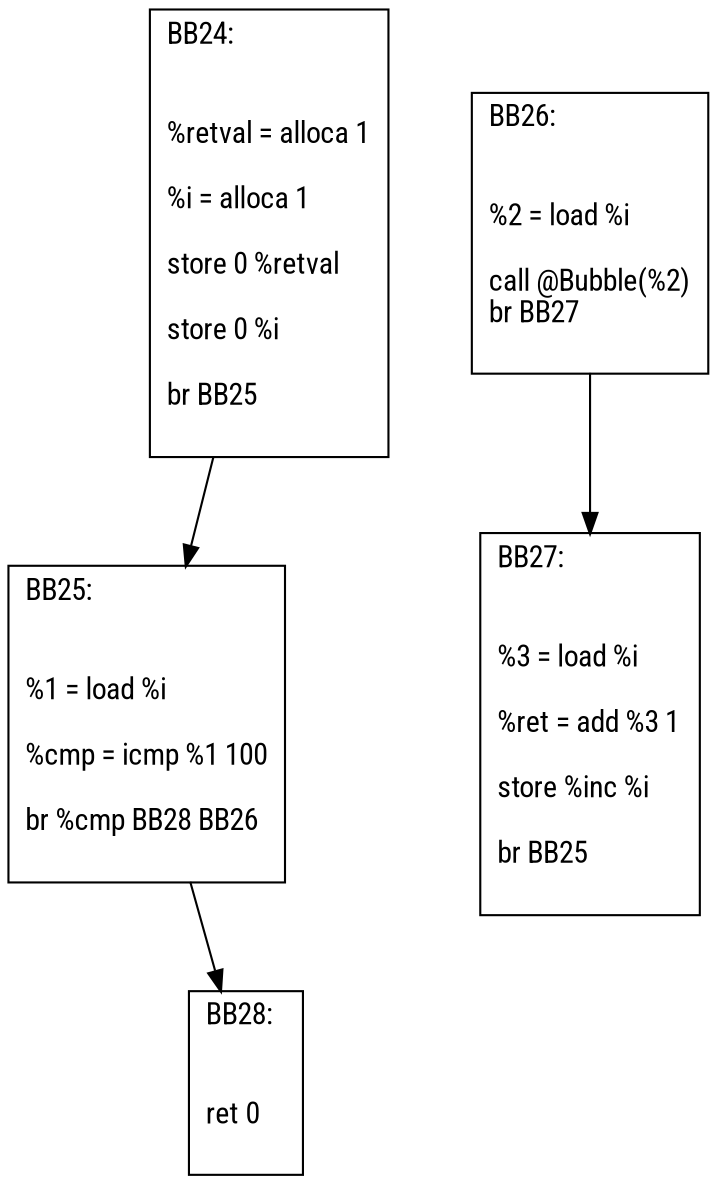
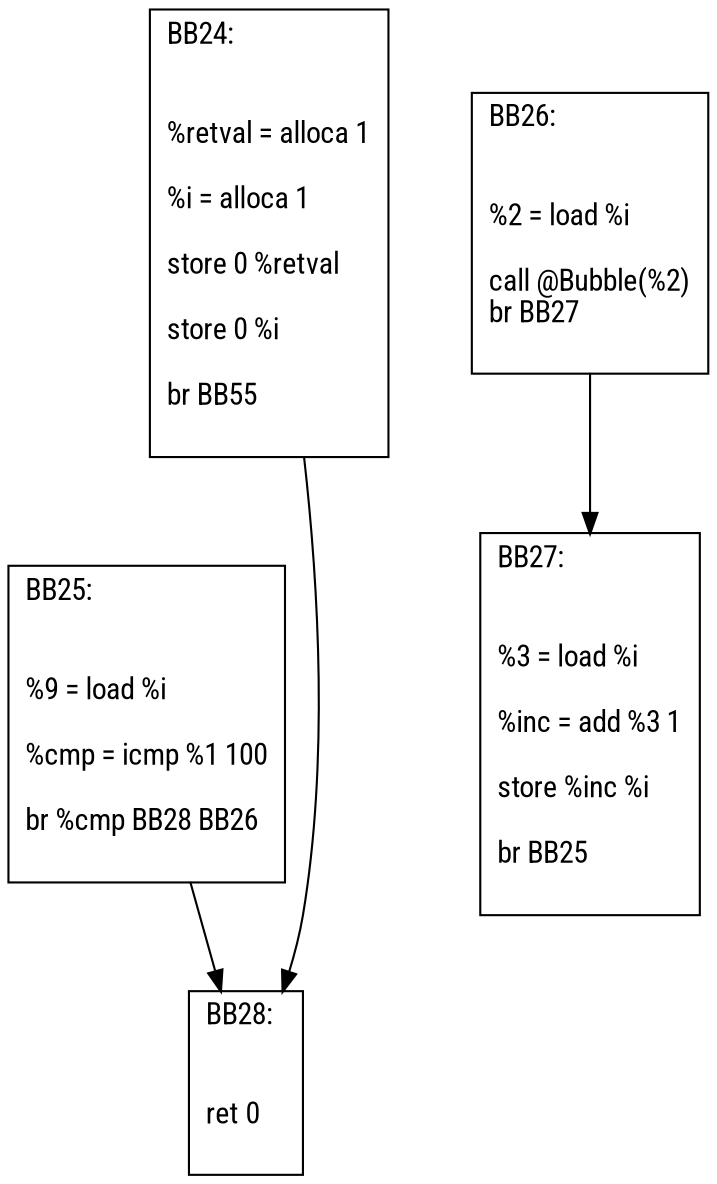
(212, 396) -> (212, 396)
(202, 501) -> (319, 715)
(96, 690) -> (96, 690)
(589, 723) -> (590, 723)
